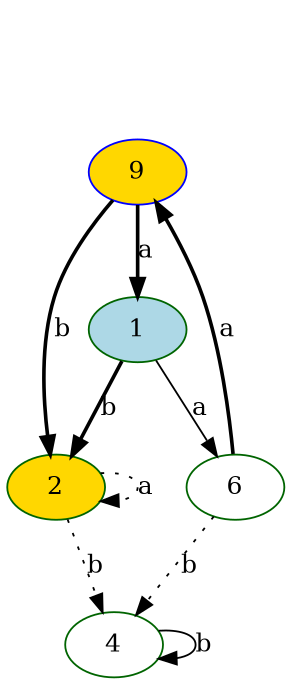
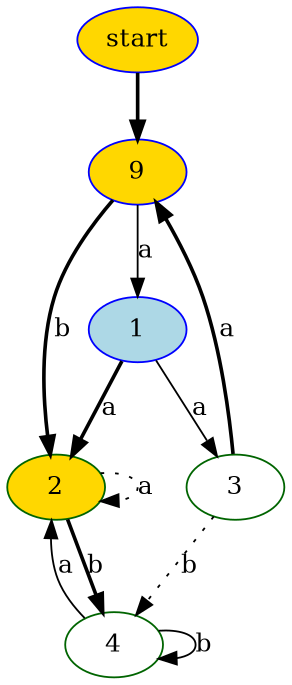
none -> (138, 40)
(138, 242) -> (138, 242)
(138, 330) -> (138, 330)
(110, 408) -> (110, 408)
(235, 487) -> (235, 487)
(82, 557) -> (82, 557)
none -> (59, 582)
